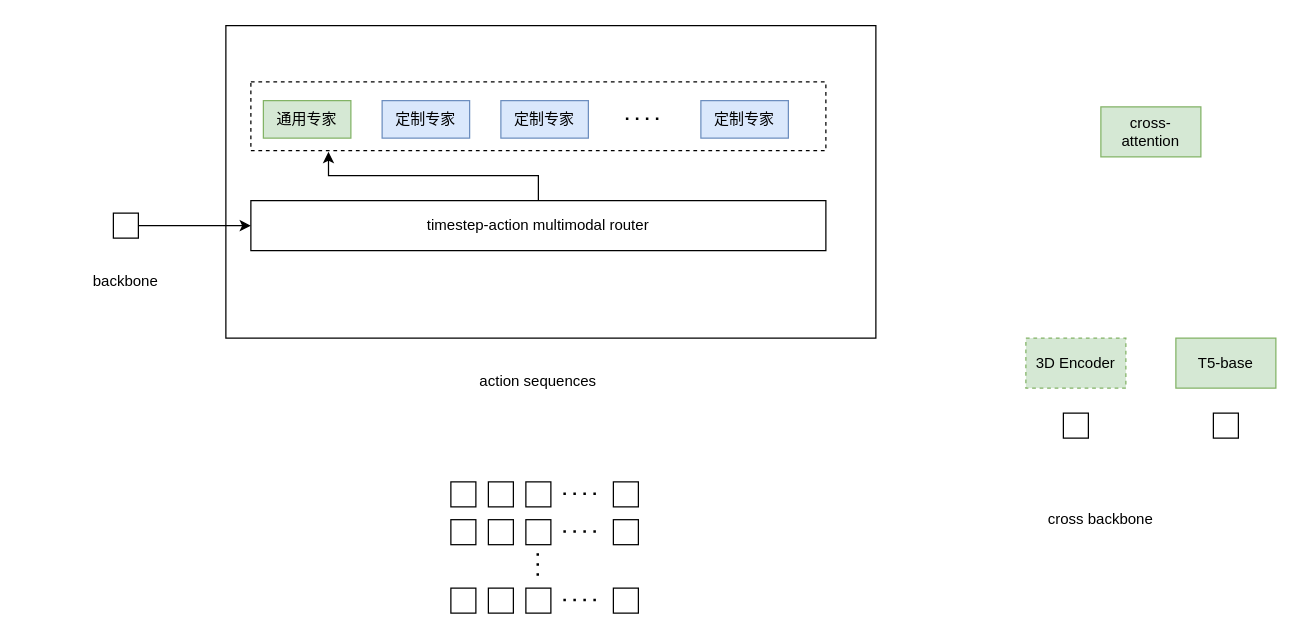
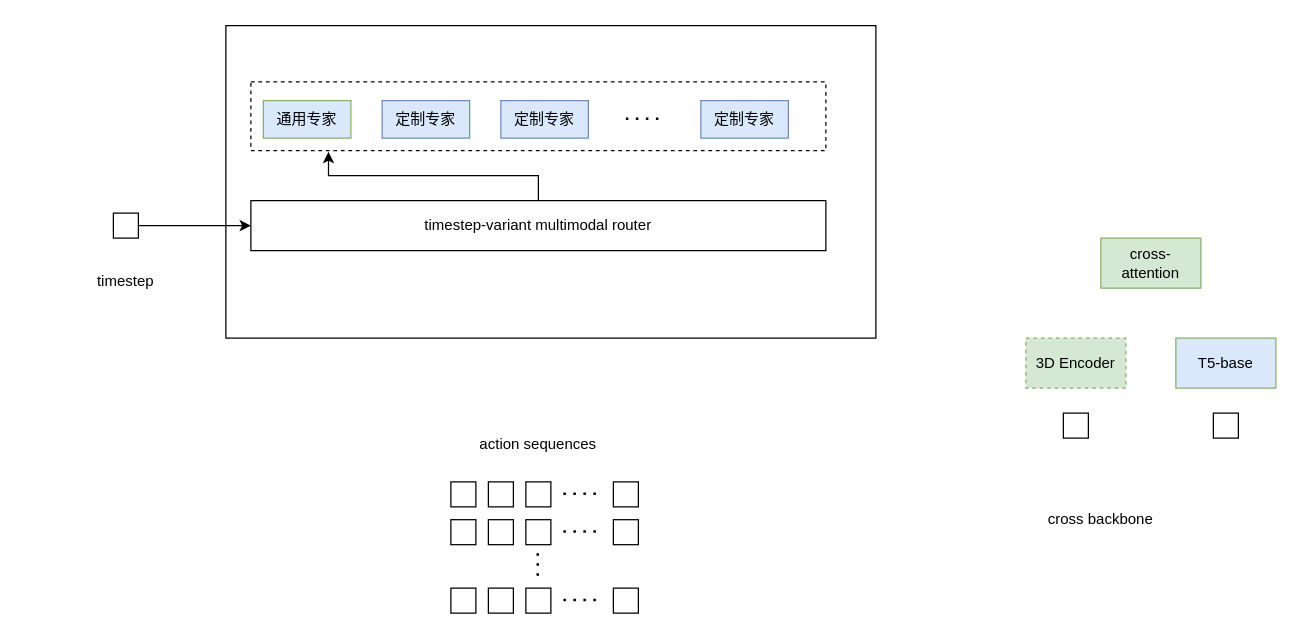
(307, 119) -> (307, 119)
(1151, 132) -> (1151, 263)
(538, 226) -> (538, 226)
(126, 282) -> (126, 282)
(1226, 363) -> (1226, 363)
(538, 382) -> (538, 444)
